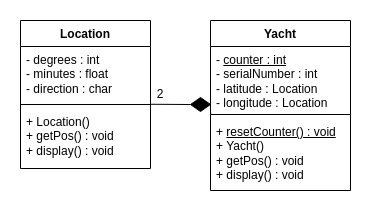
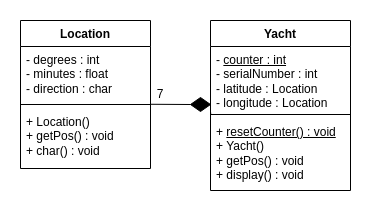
(161, 95) -> (161, 95)
(76, 137) -> (76, 137)
